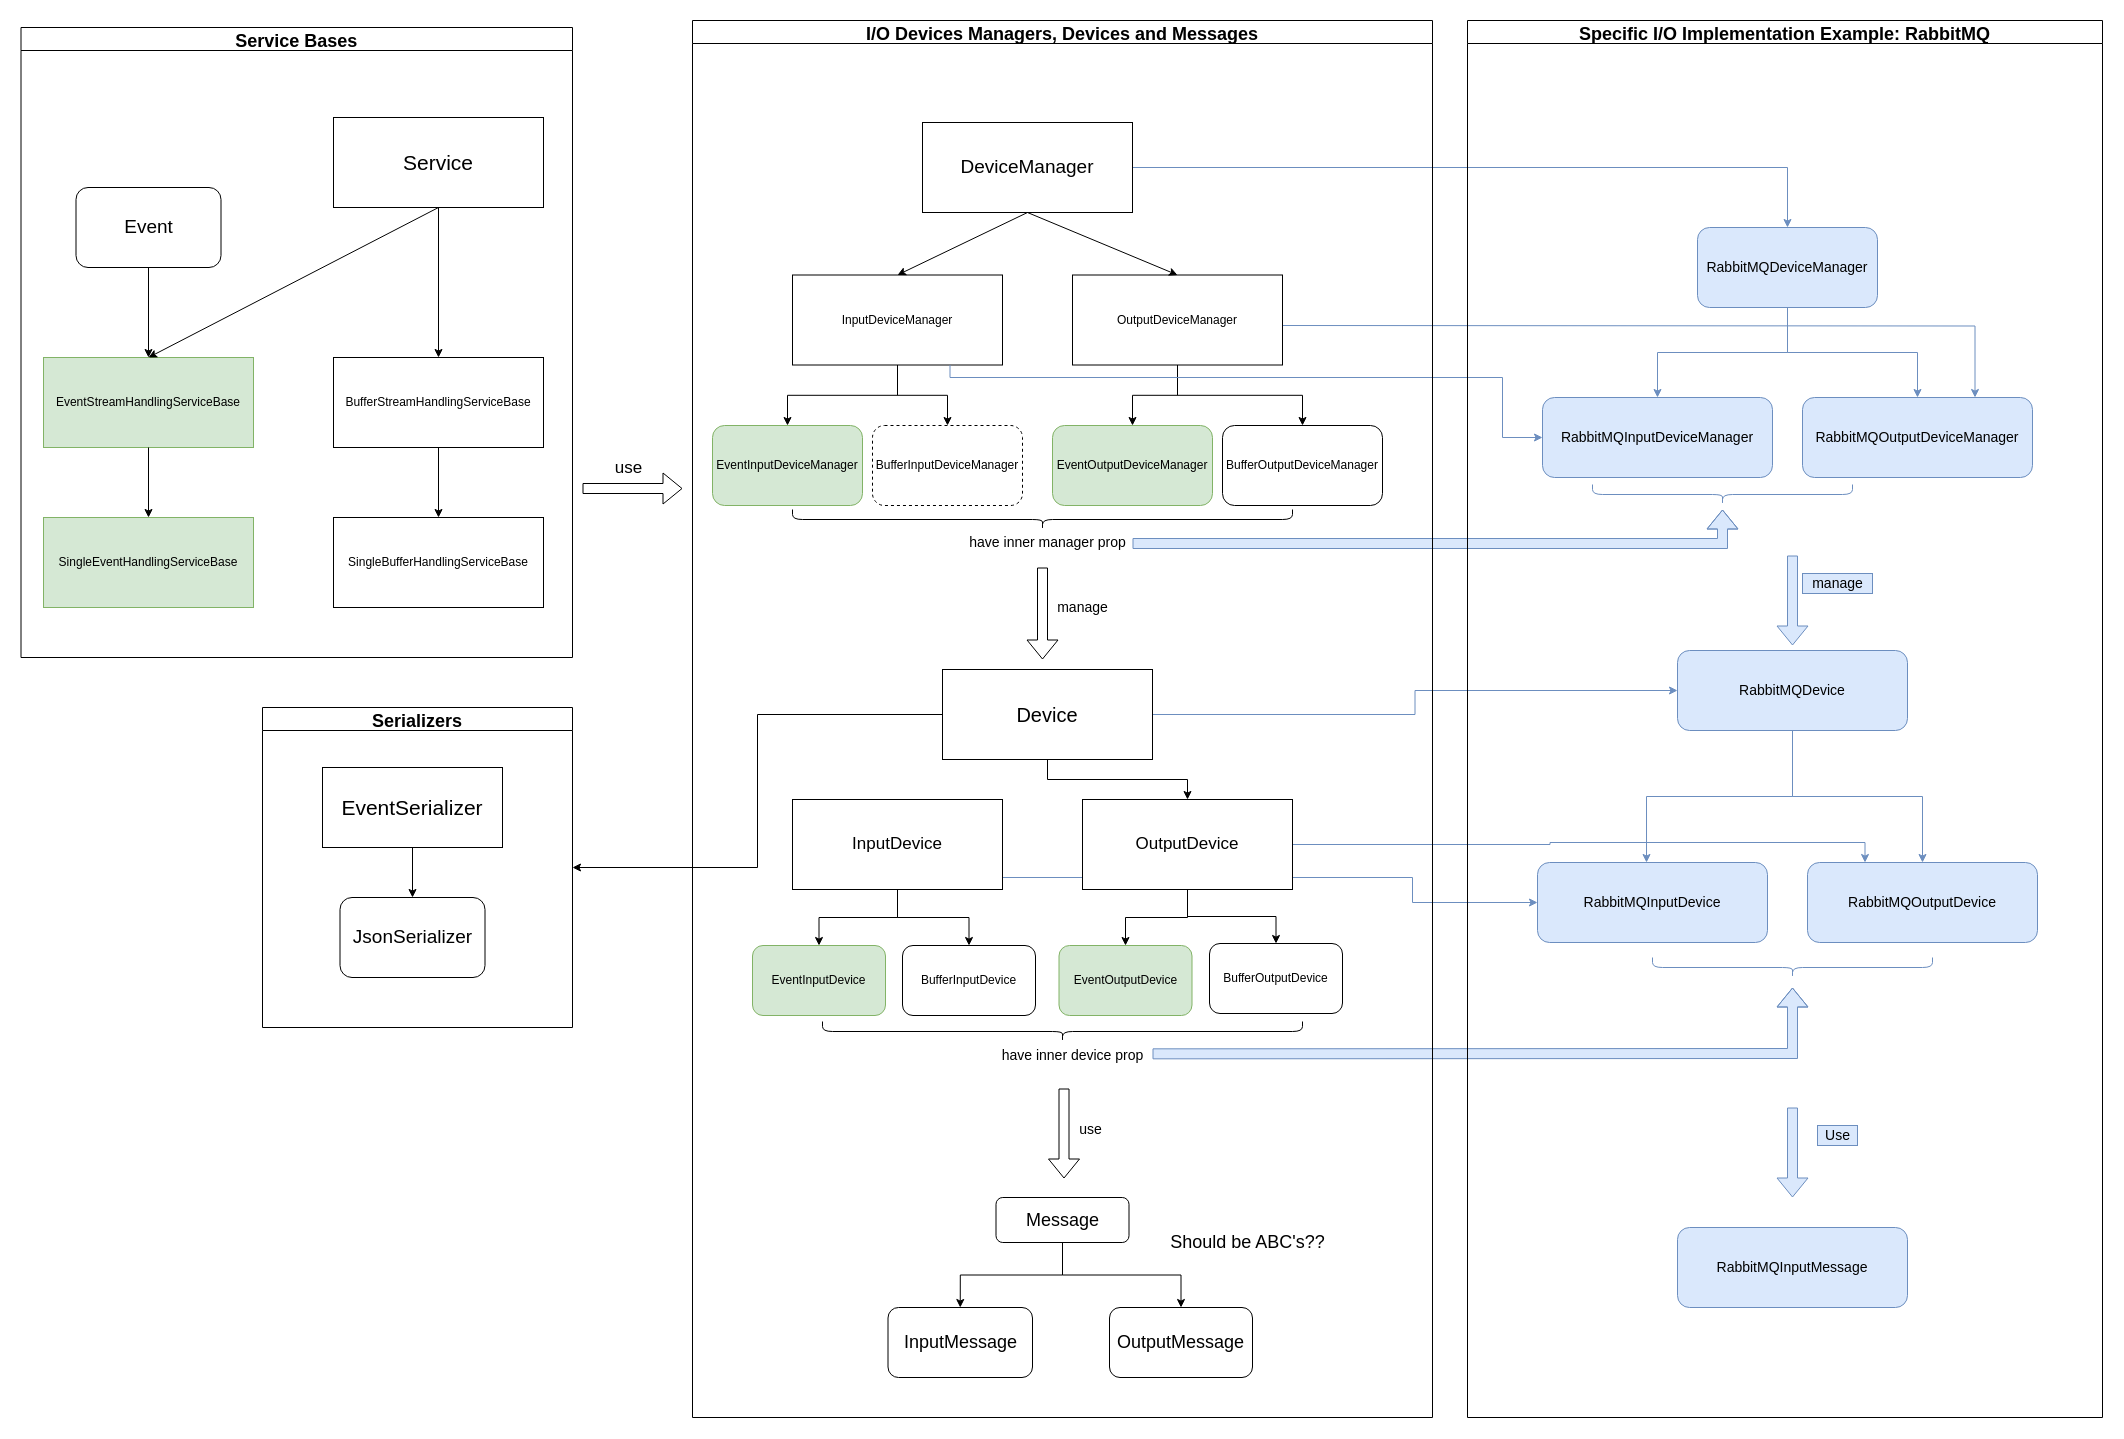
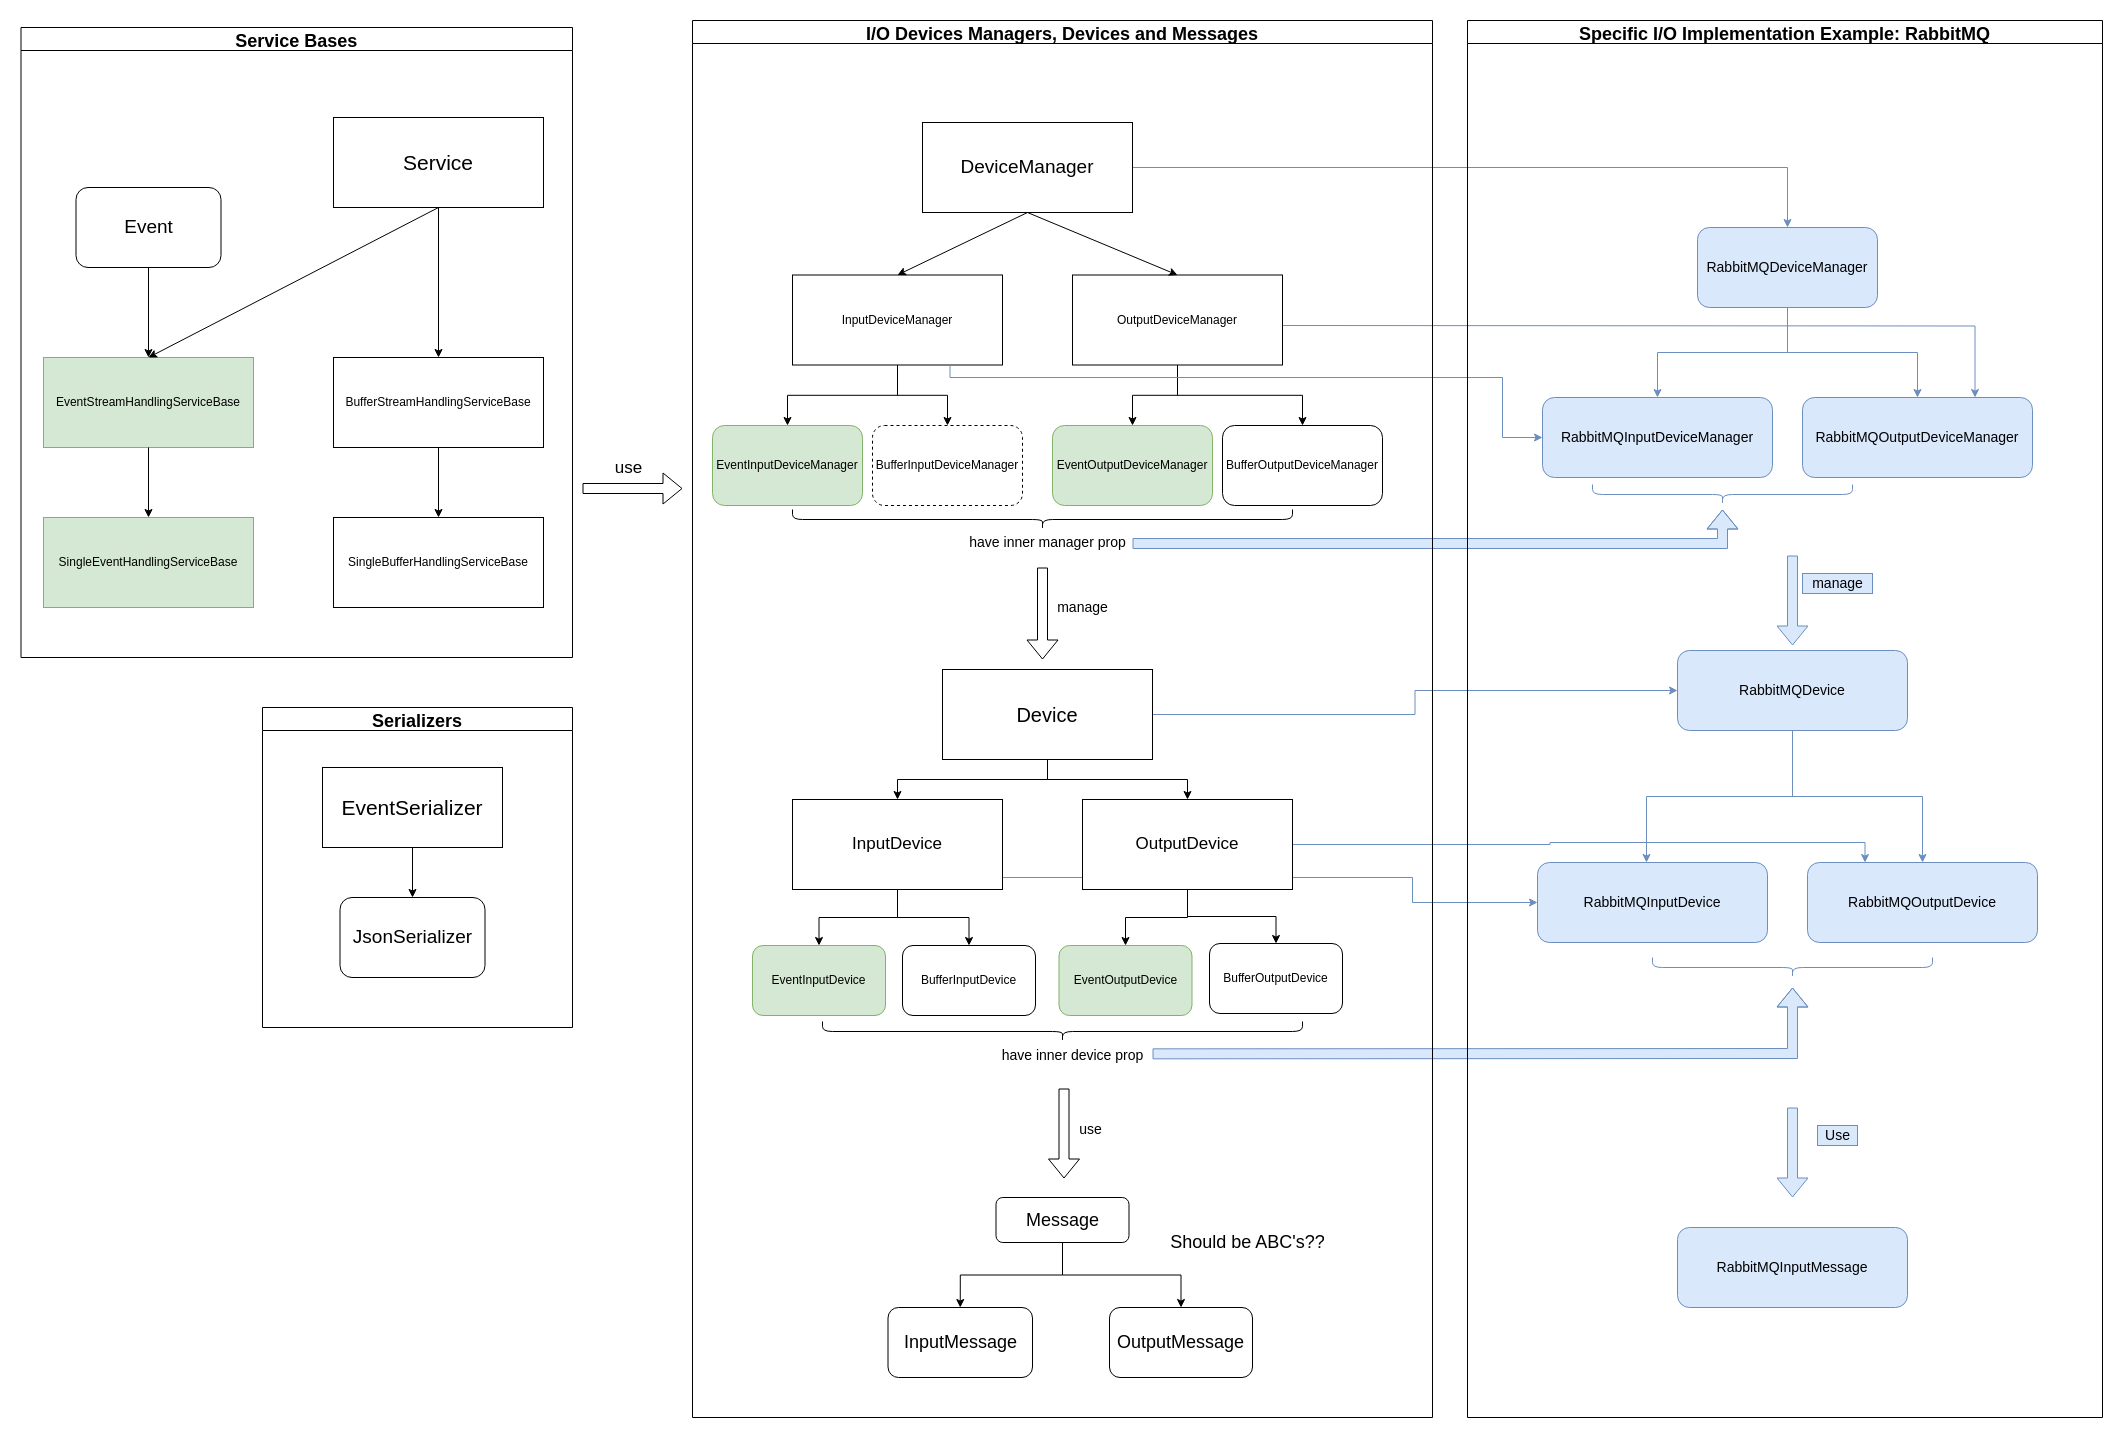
(758, 788) -> (966, 780)
